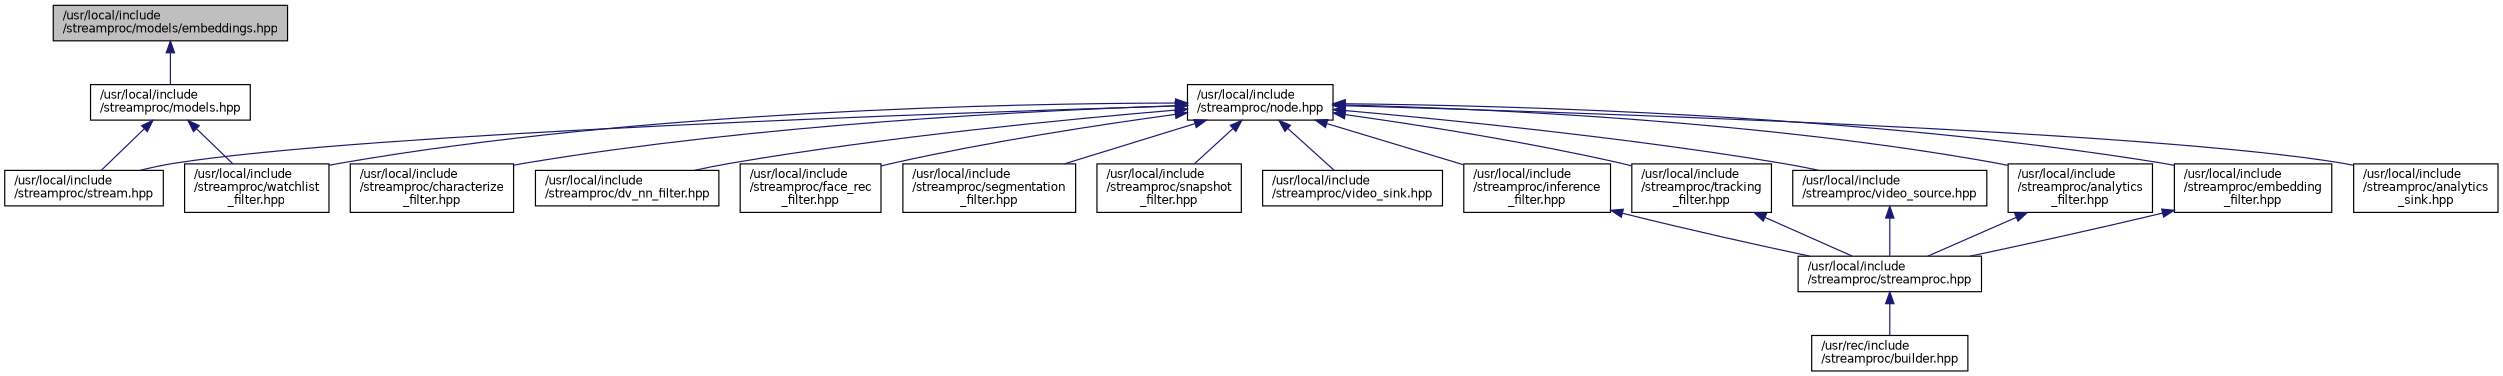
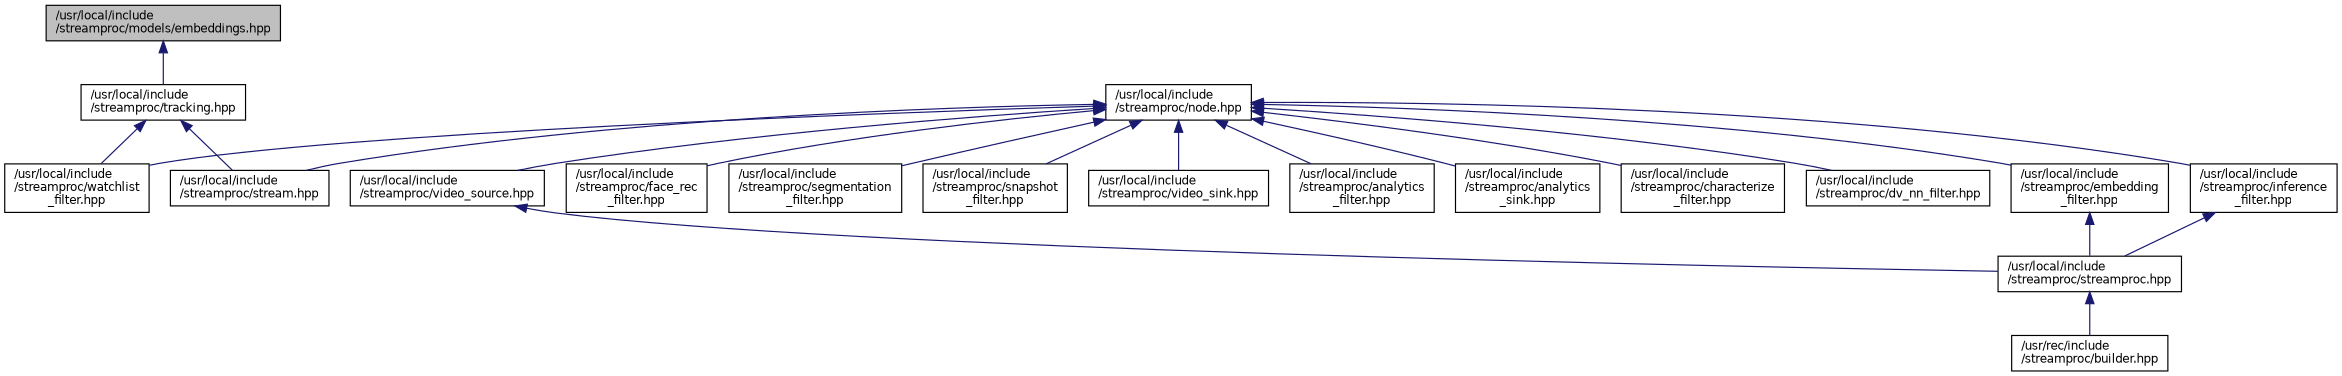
(170, 102) -> (163, 102)
(1702, 188) -> none
(1972, 237) -> none
